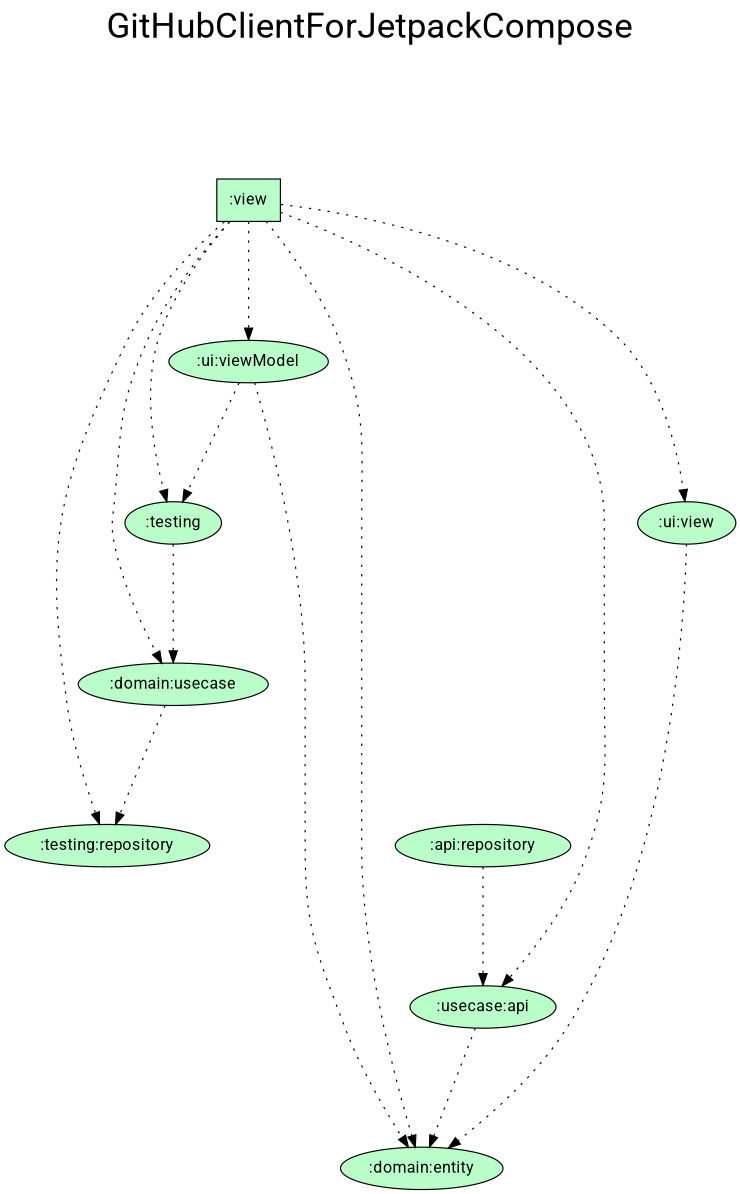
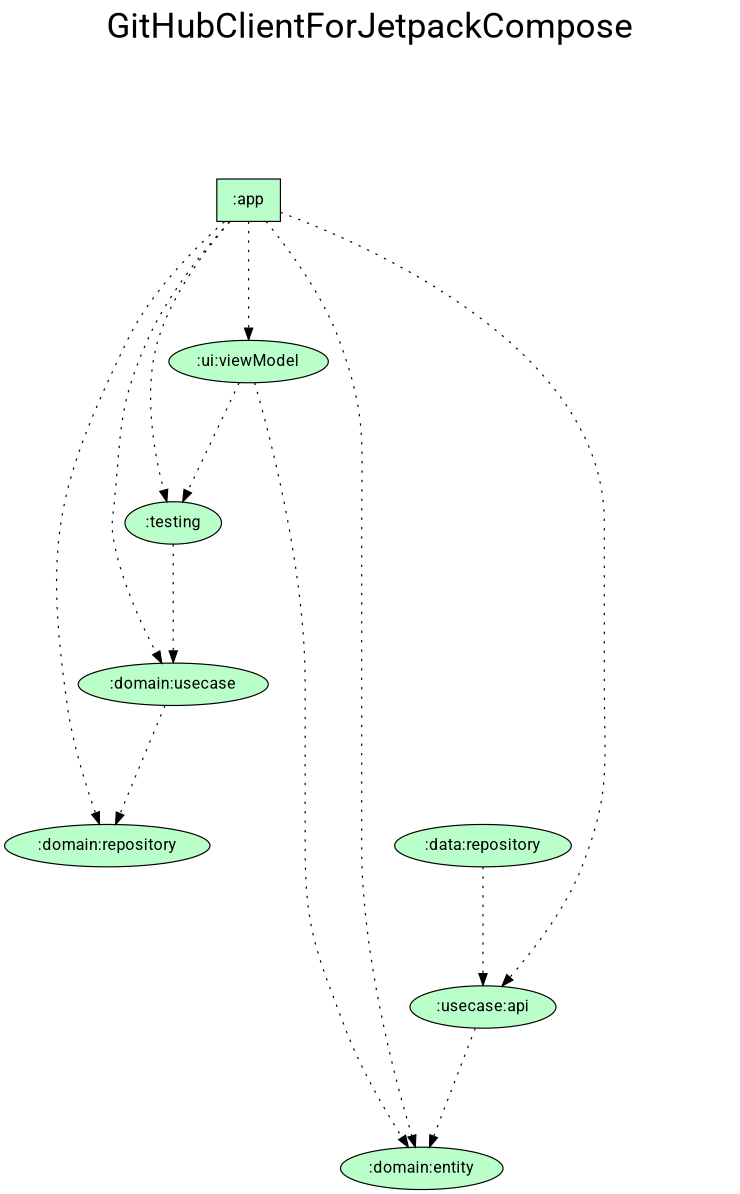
(249, 200) -> (249, 200)
(687, 523) -> none
(107, 846) -> (107, 846)
(483, 846) -> (483, 846)
